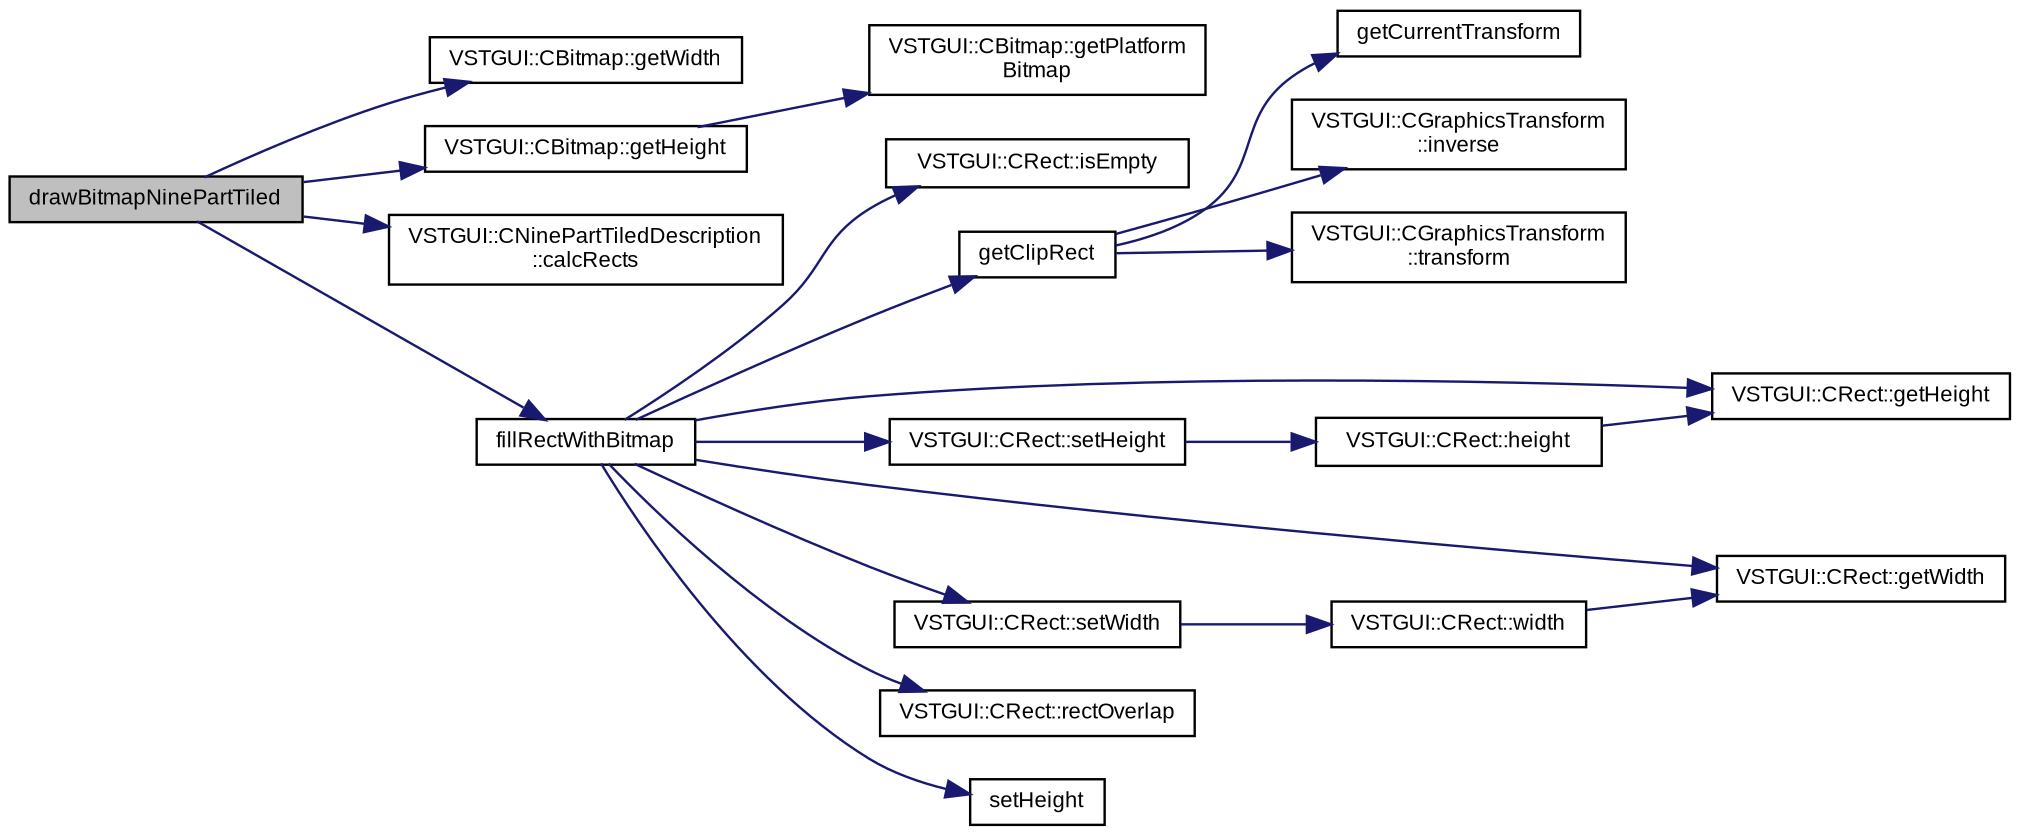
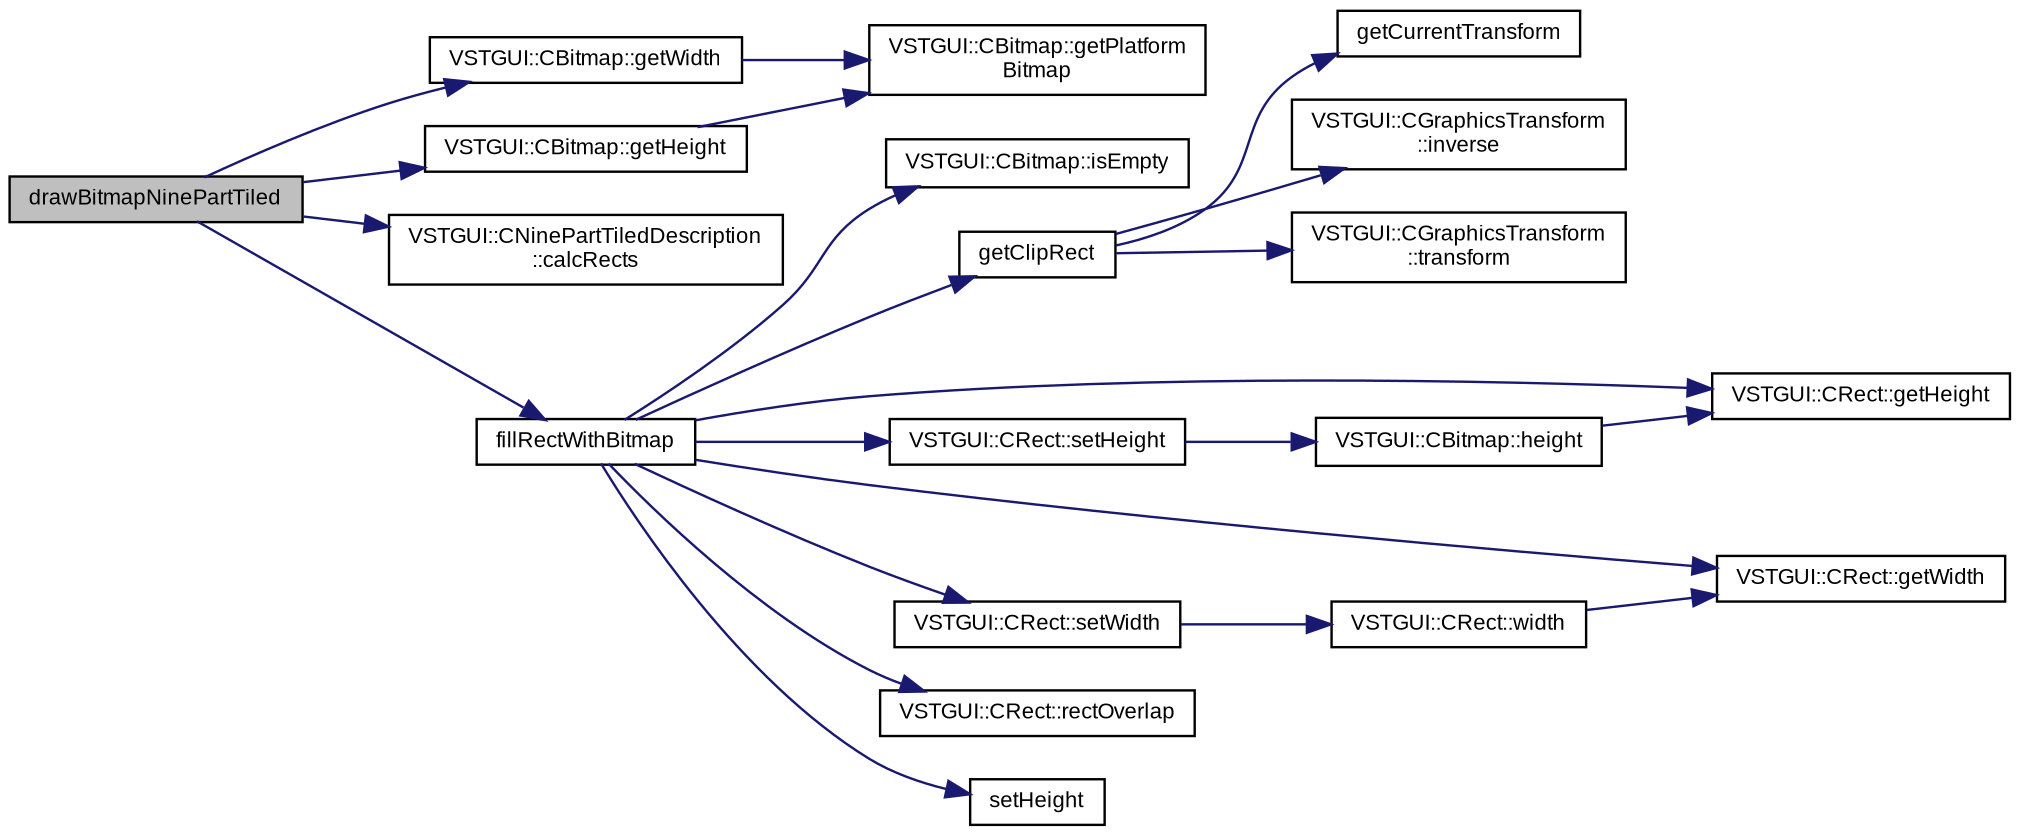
none -> (793, 60)
(1037, 163) -> (1037, 163)
(1459, 442) -> (1459, 442)
